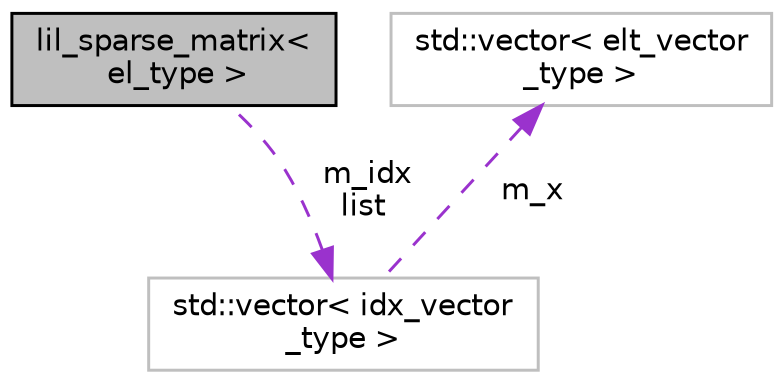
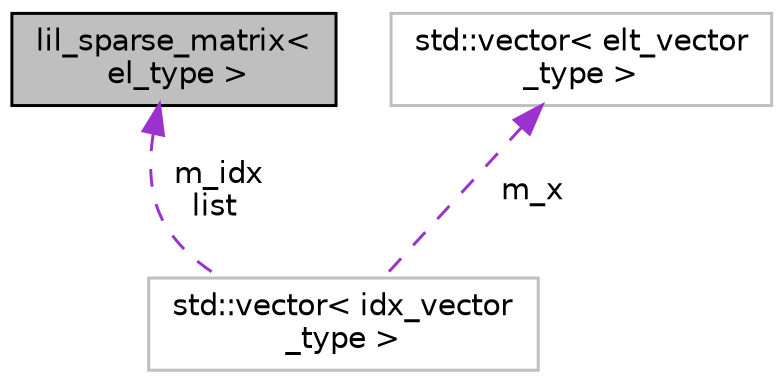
(285, 171) -> (162, 219)
